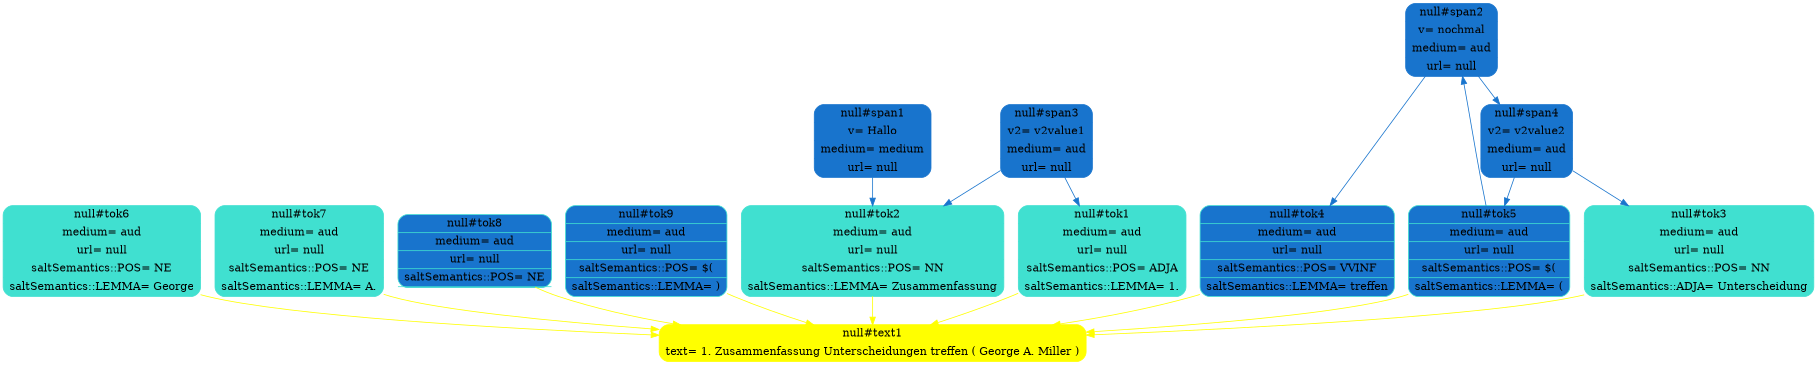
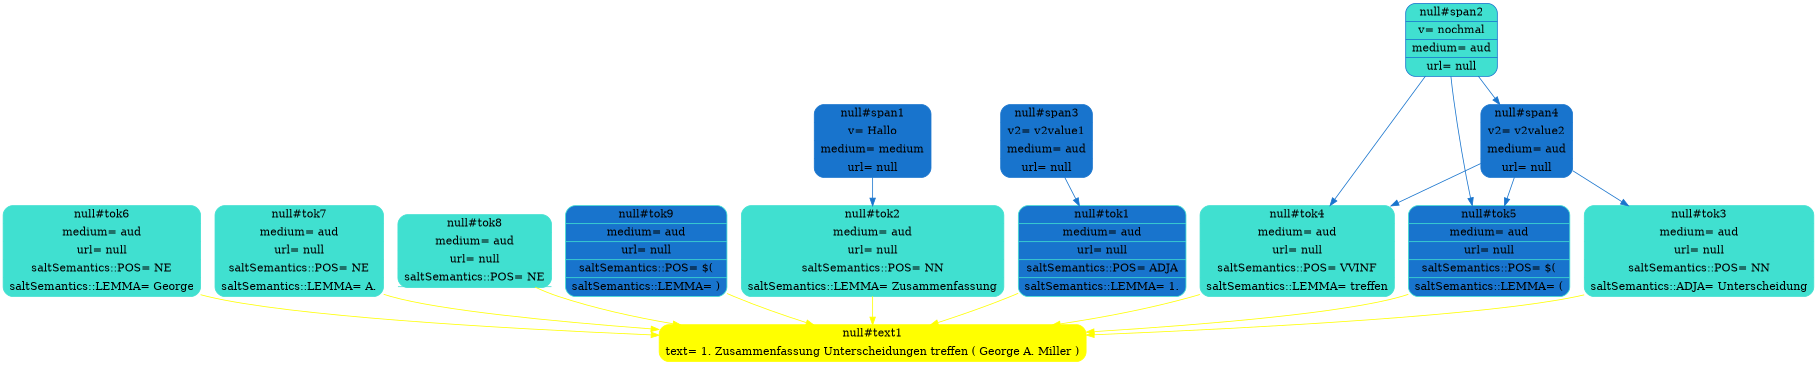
(1452, 40) -> (1452, 40)
(1475, 145) -> (1459, 137)
none -> (1440, 183)
(976, 186) -> none
(475, 251) -> (475, 251)
(1102, 251) -> (1102, 251)
(1297, 251) -> (1297, 251)
